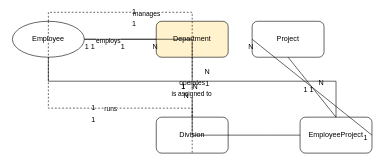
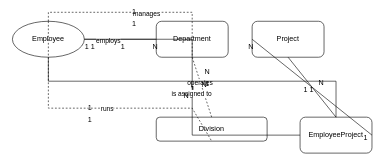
(192, 39) -> (192, 39)
(192, 135) -> (212, 129)
